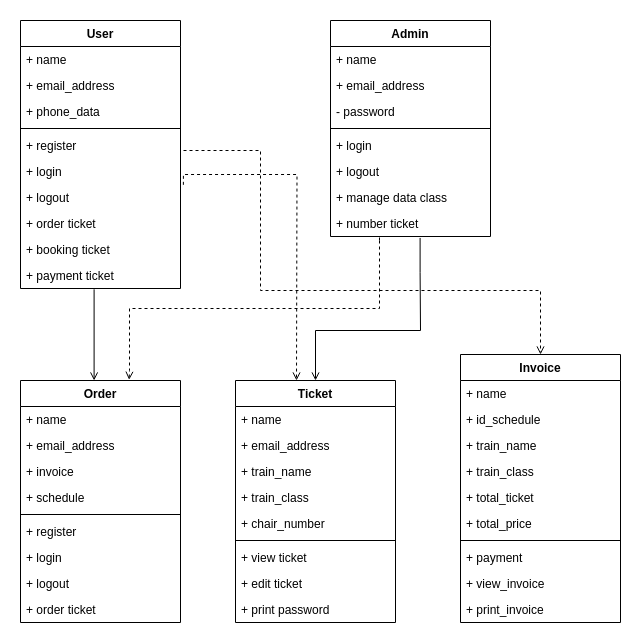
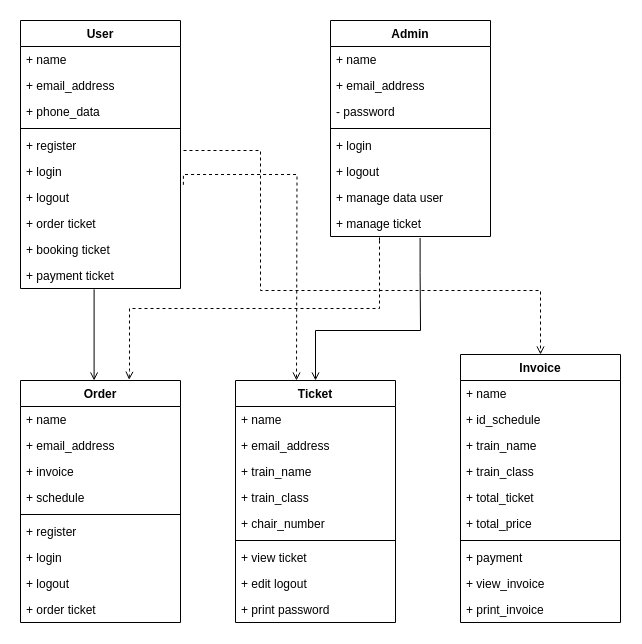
(394, 198) -> (392, 198)
(382, 224) -> (382, 224)
(278, 584) -> (278, 584)
